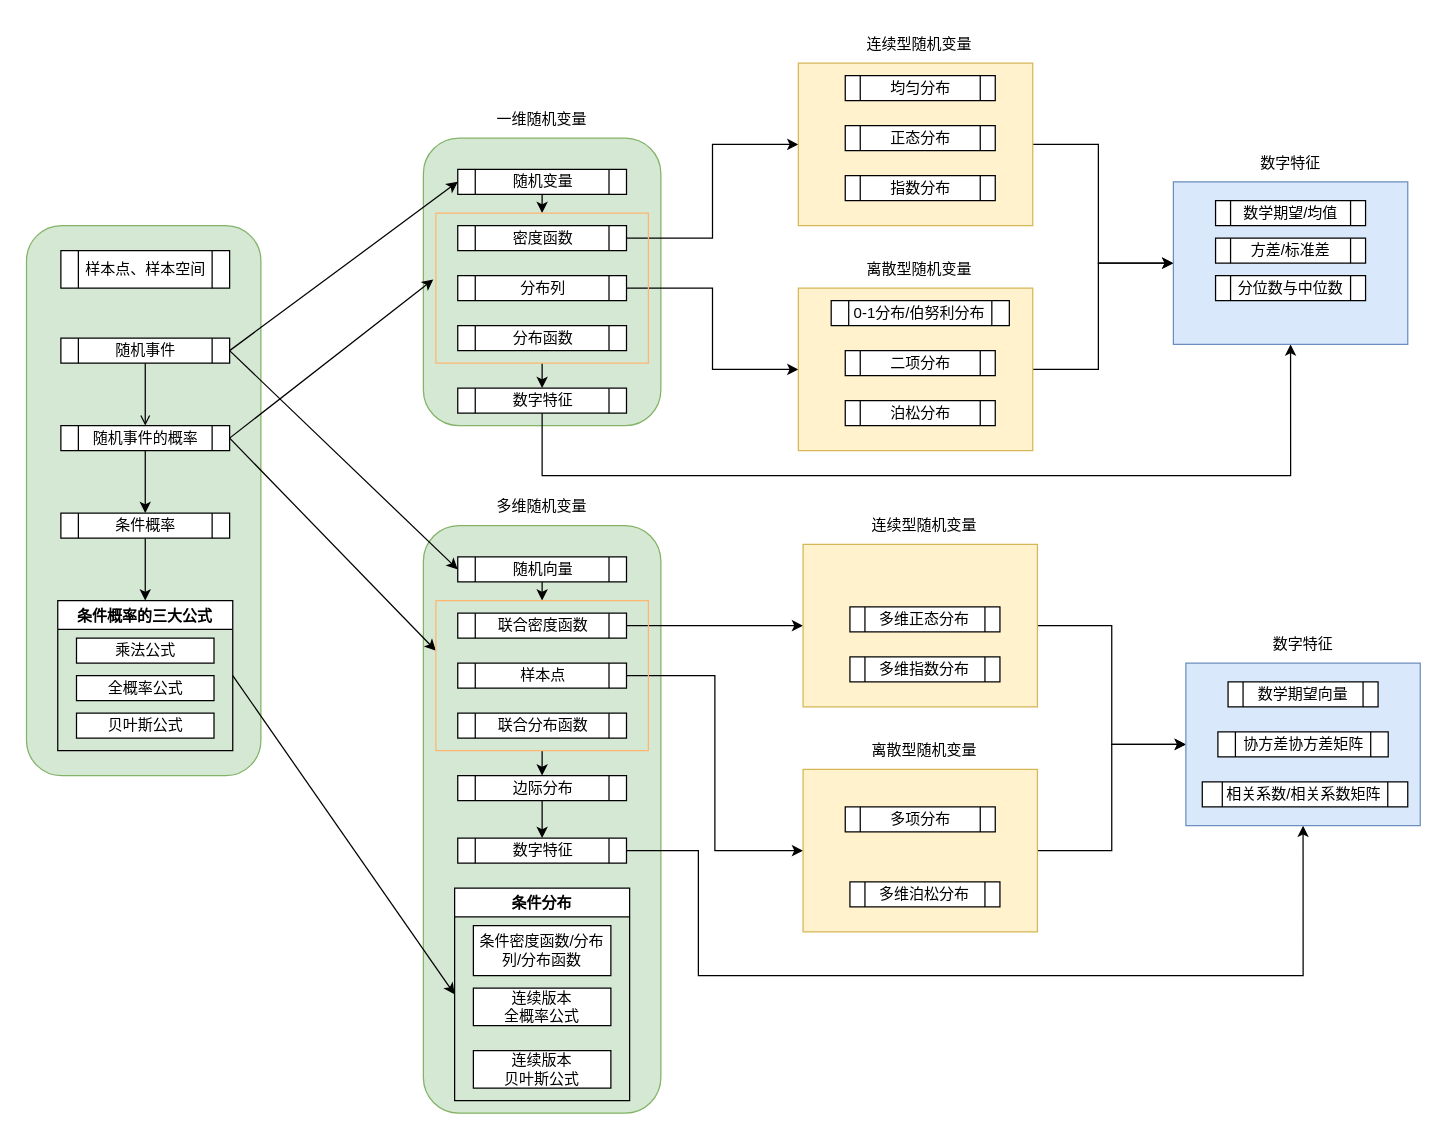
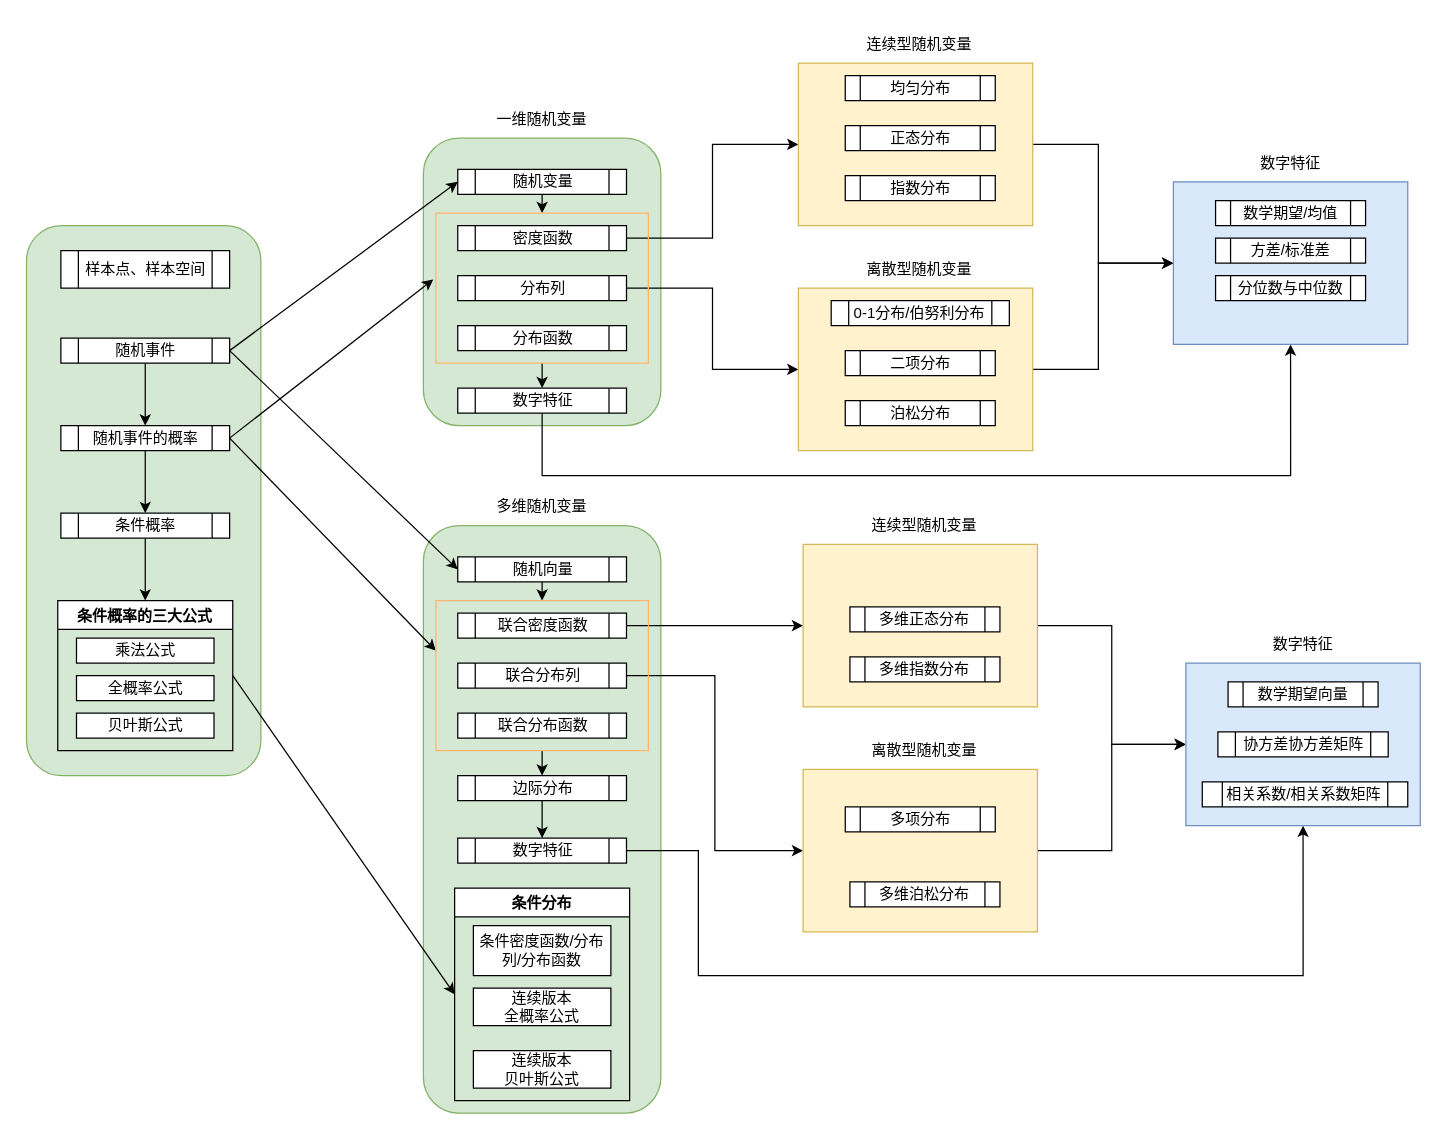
(145, 418) -> (145, 416)
(543, 676) -> (543, 676)
